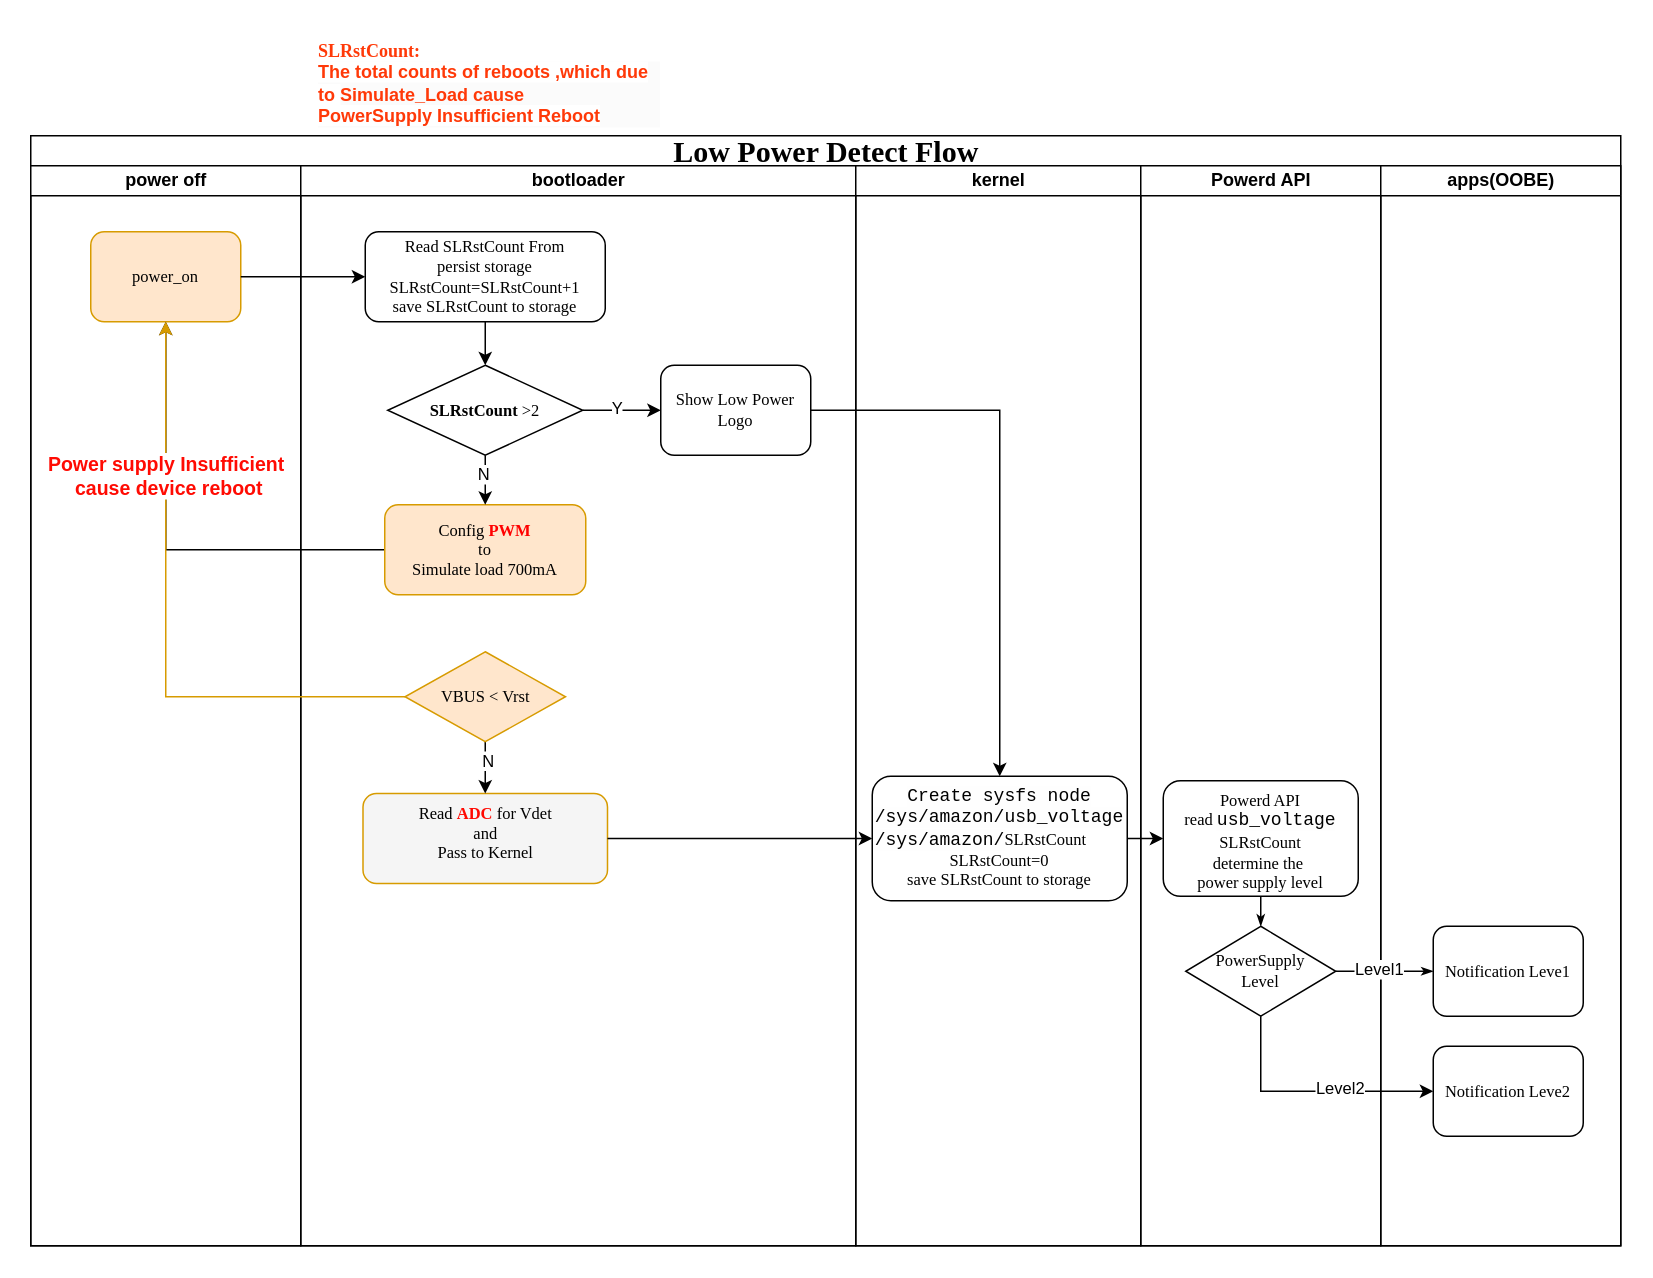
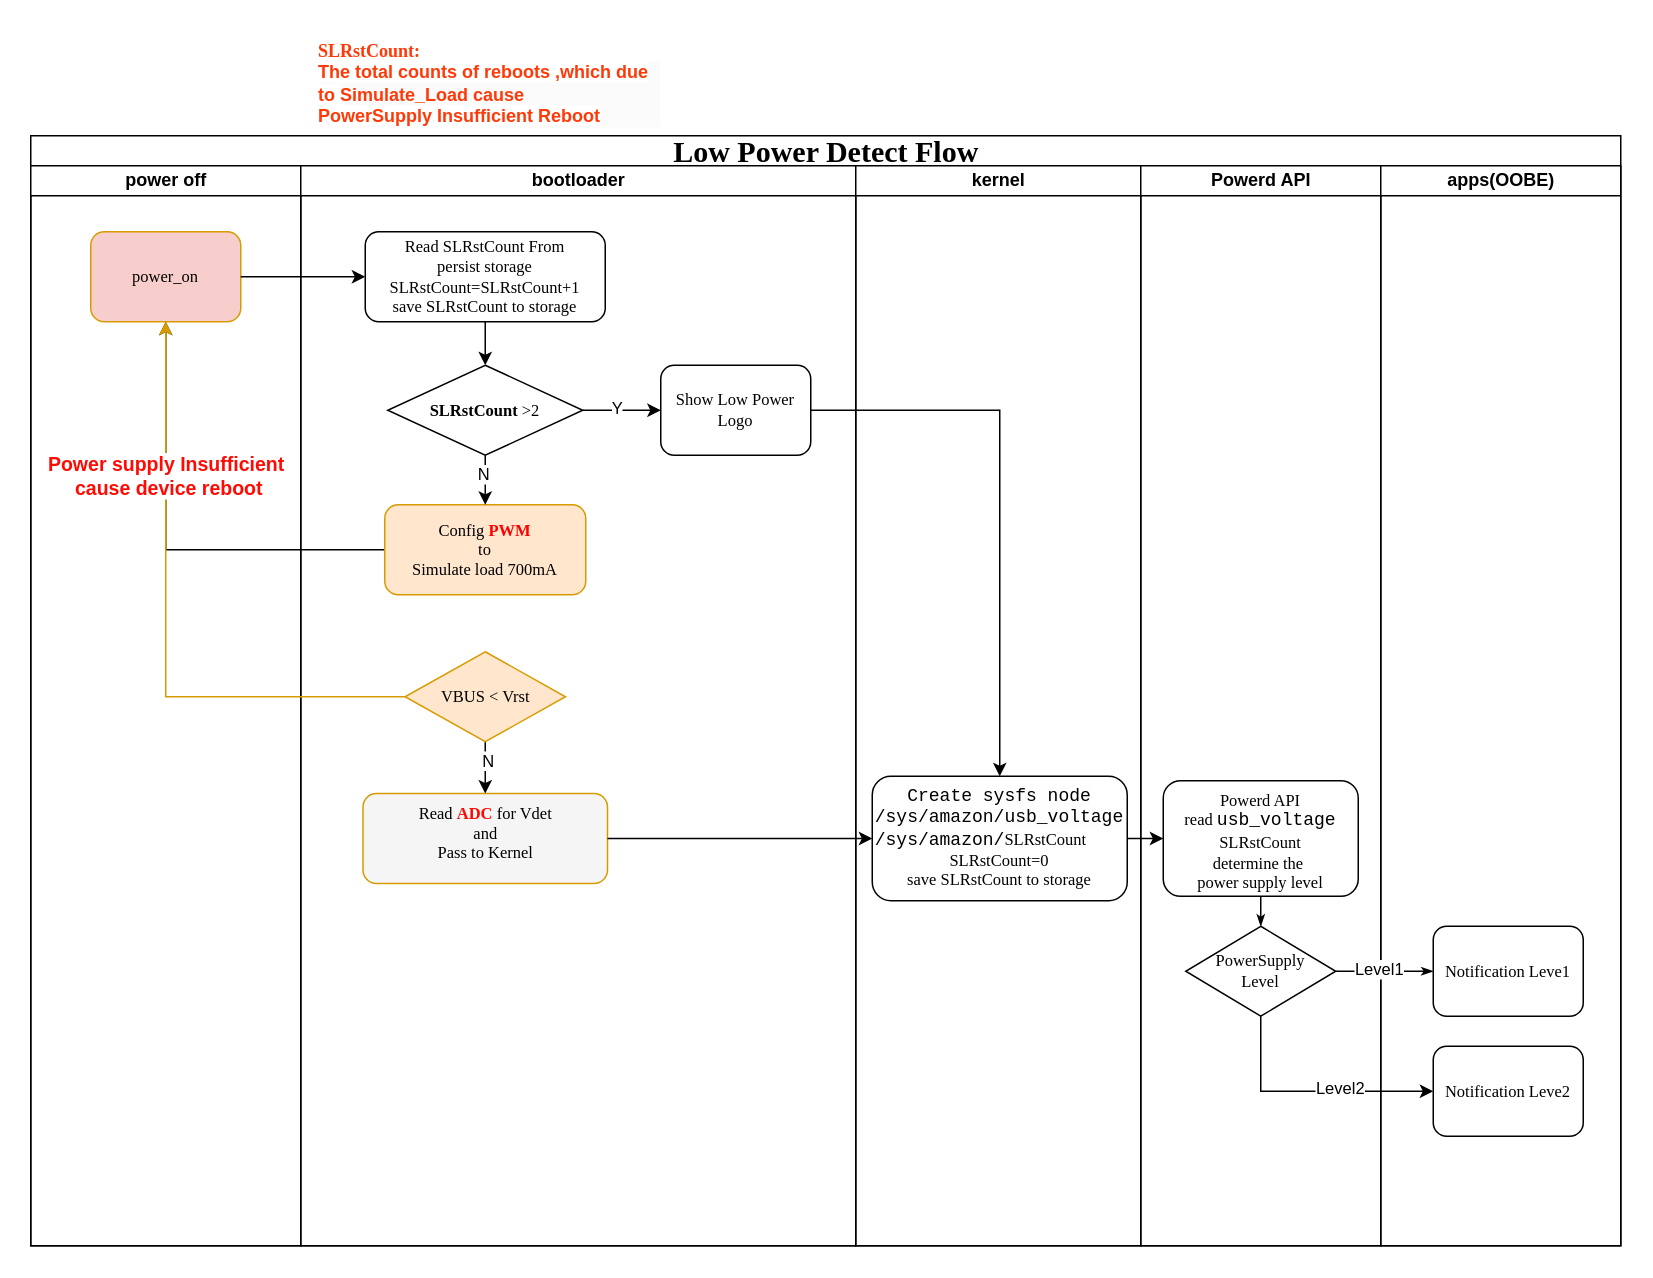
(166, 277) -> (166, 277)
